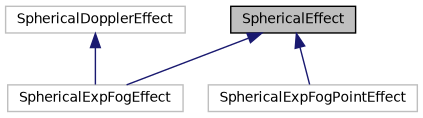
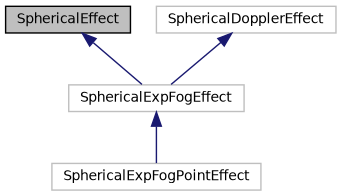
(305, 66) -> (156, 145)
